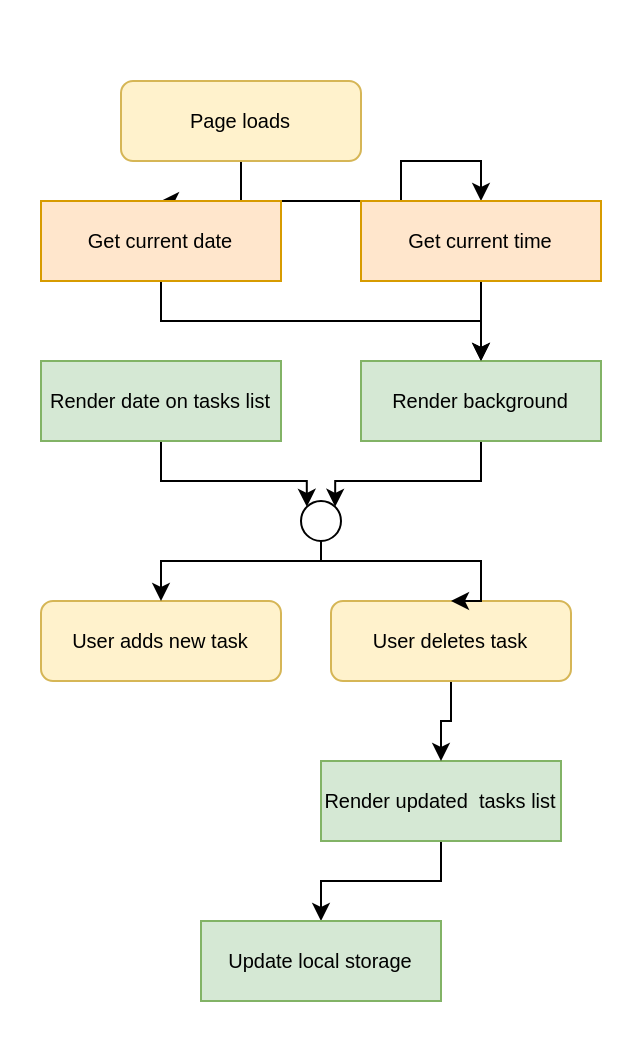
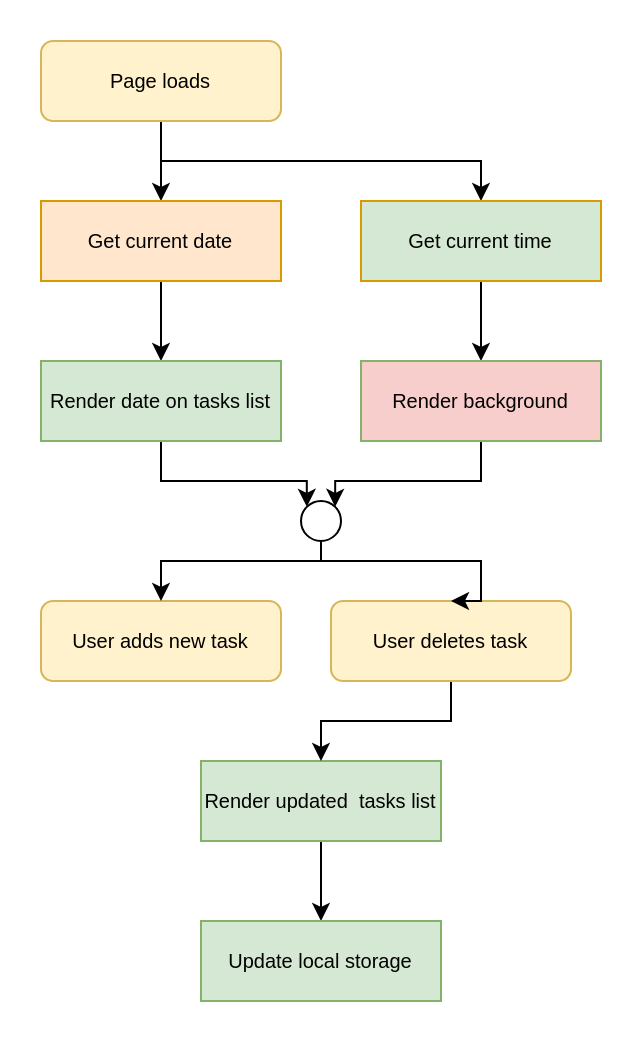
(241, 121) -> (161, 81)
(481, 241) -> (481, 241)
(318, 321) -> (161, 333)
(481, 401) -> (481, 401)
(441, 801) -> (321, 801)
